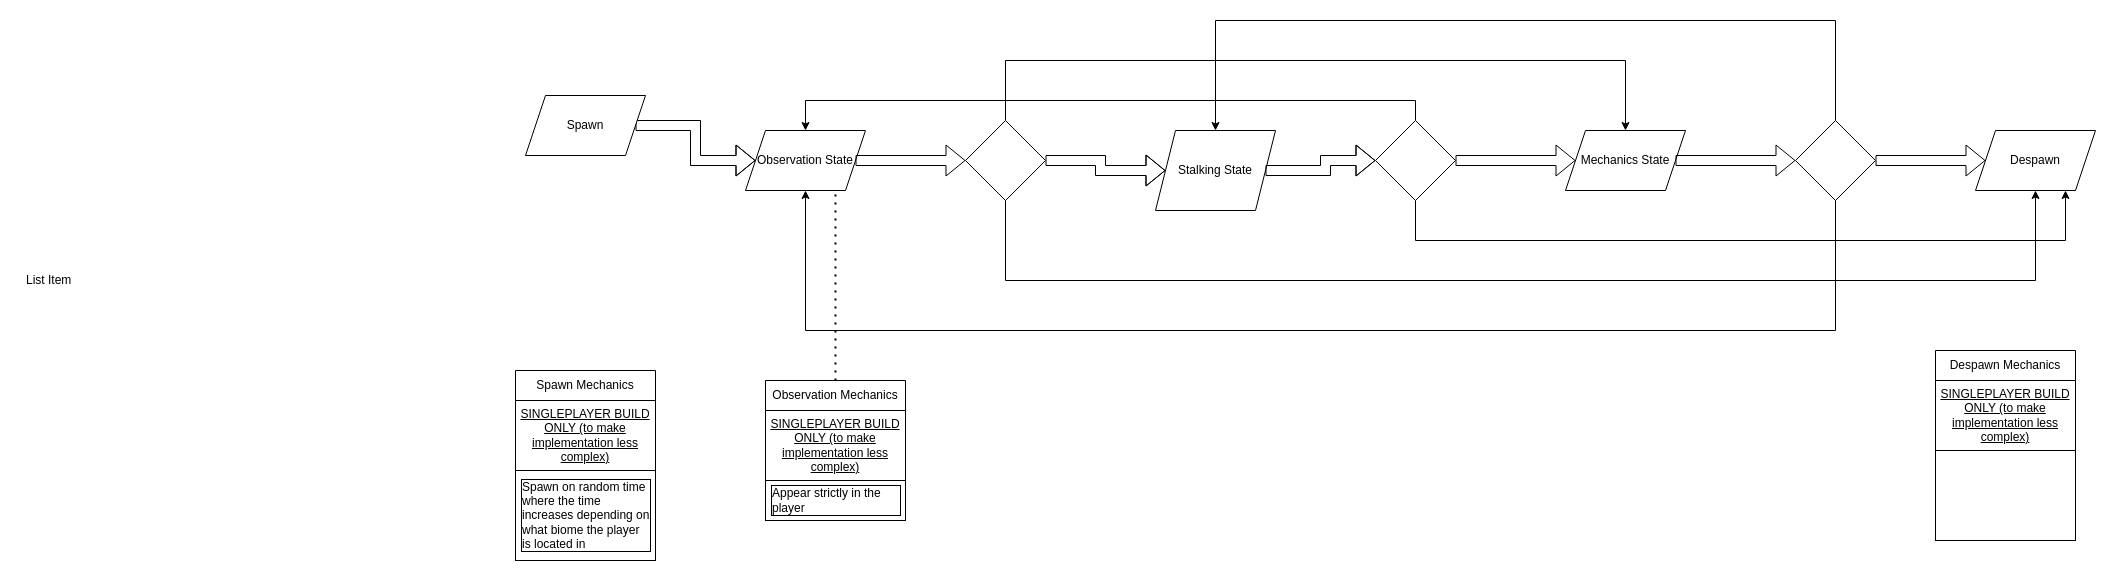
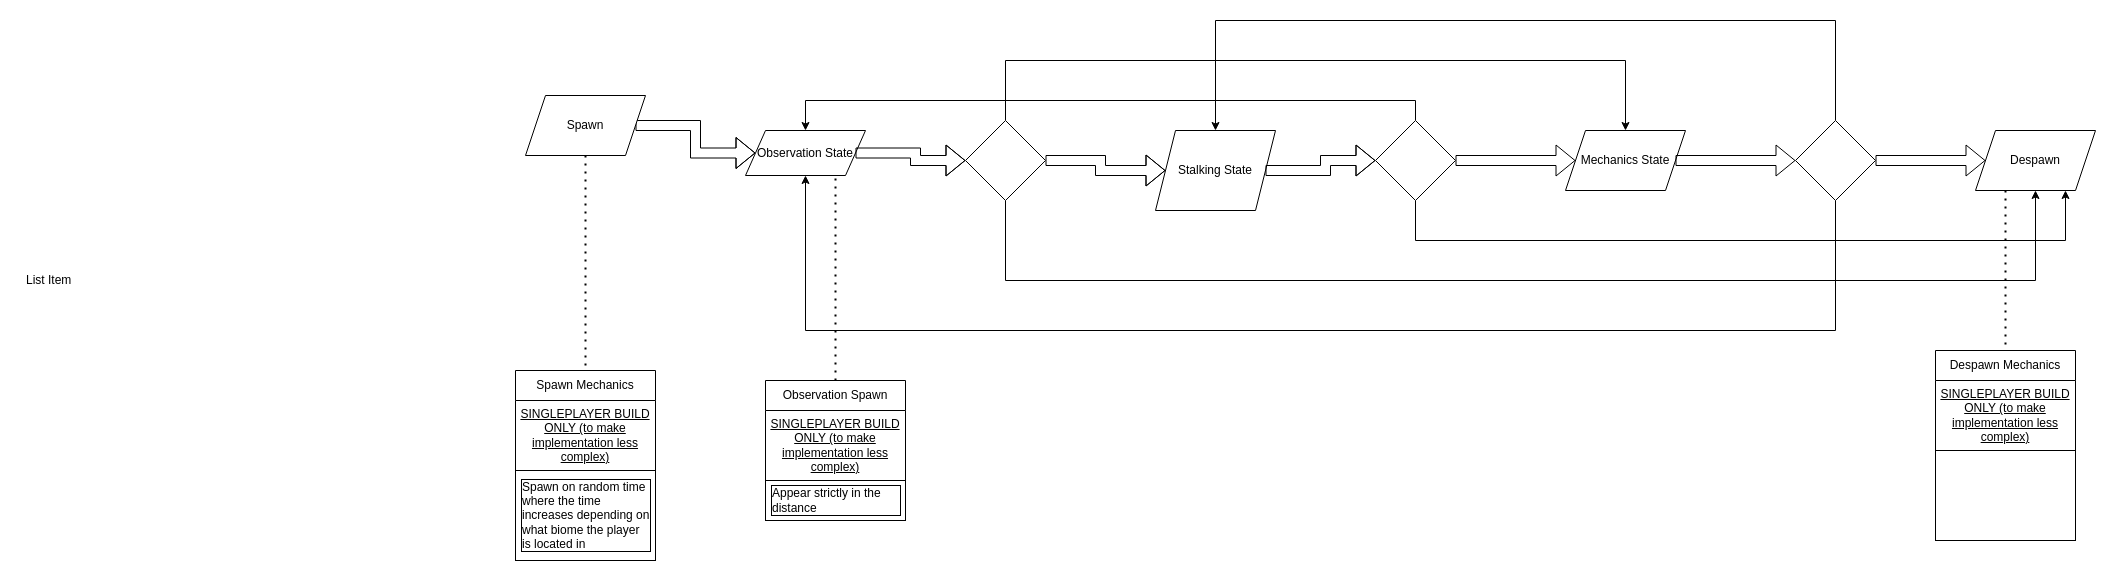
(806, 161) -> (806, 153)
none -> (586, 261)
none -> (2006, 269)
(836, 396) -> (836, 396)
(837, 501) -> (837, 501)
